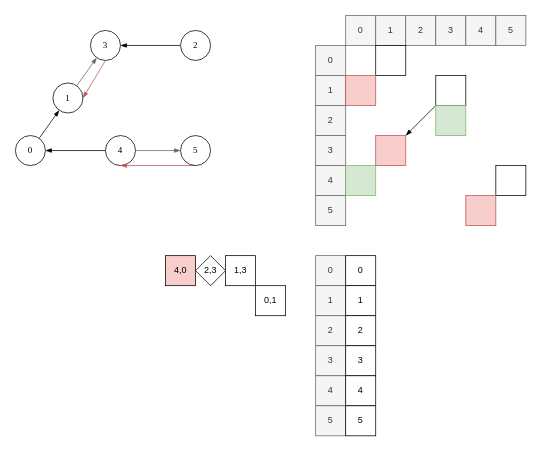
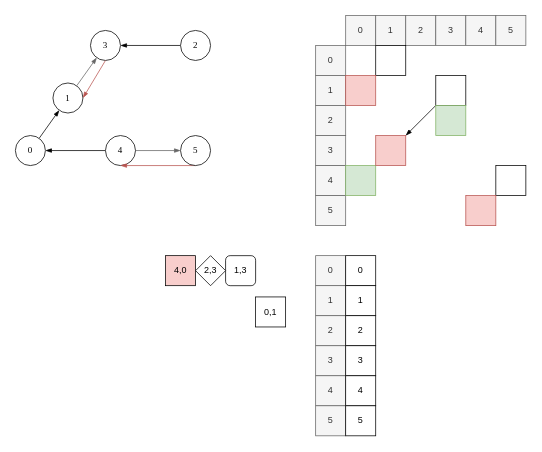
(240, 270) -> (240, 270)
(270, 300) -> (270, 312)
